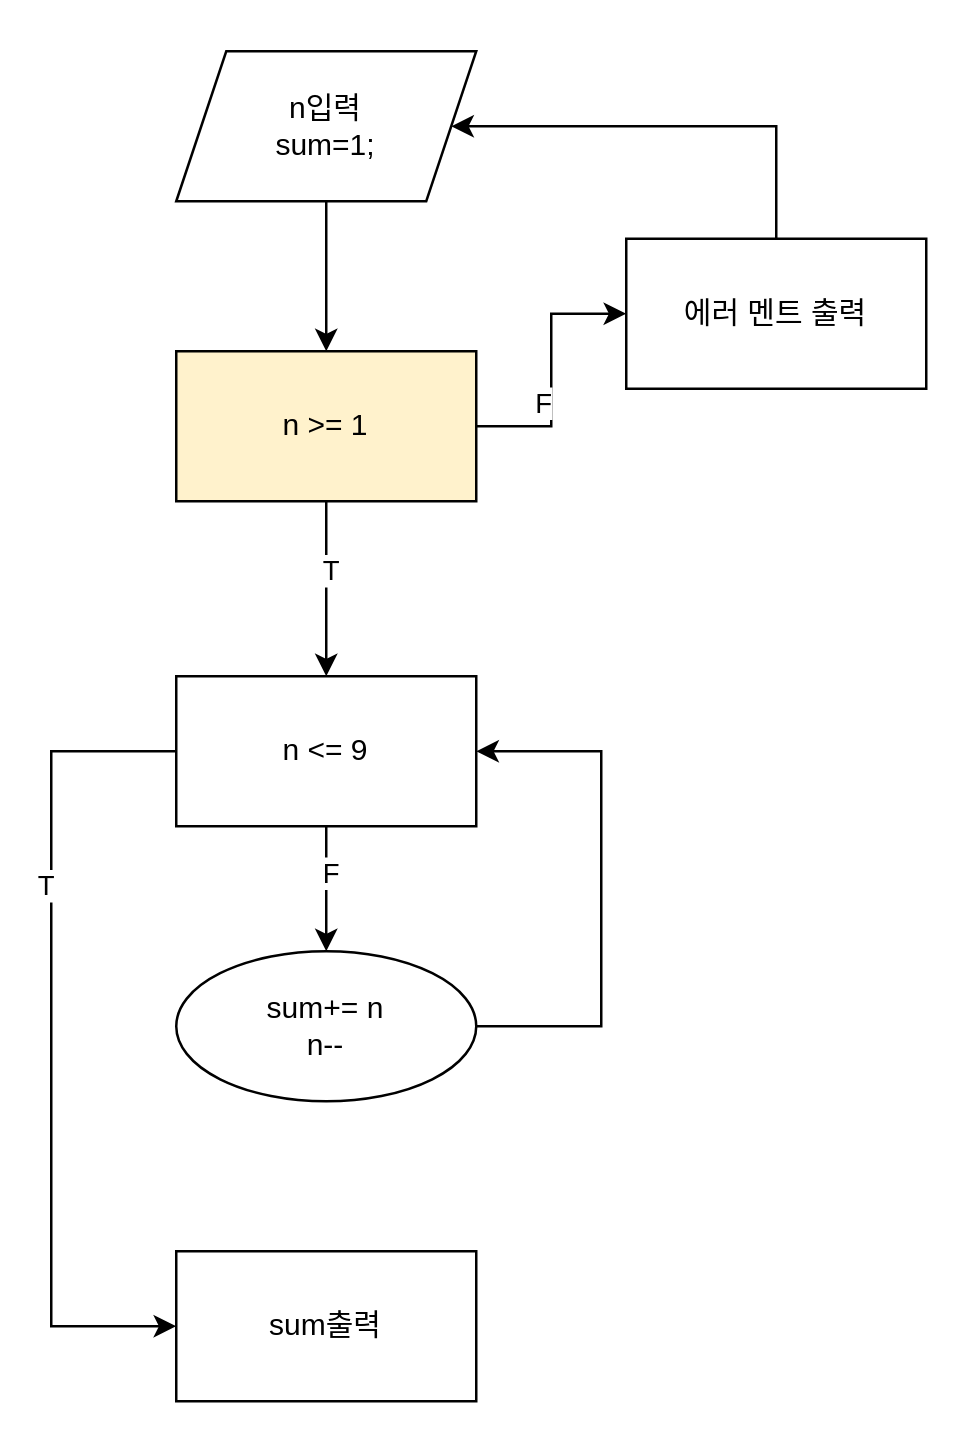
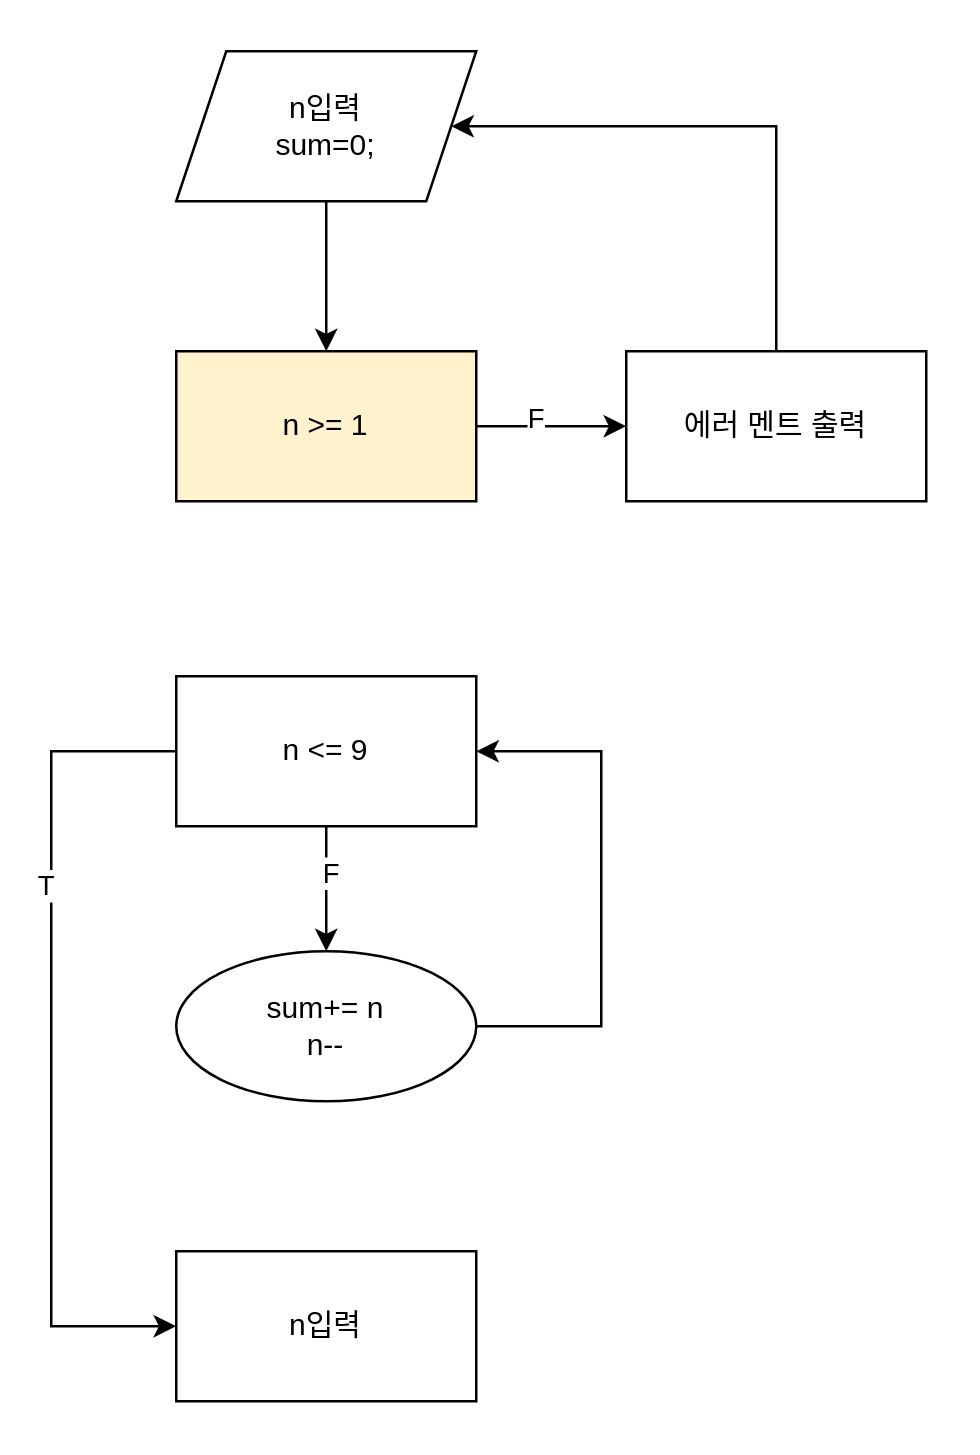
(326, 126) -> (326, 126)
(776, 314) -> (776, 426)
(326, 623) -> none
(326, 1326) -> (326, 1326)
